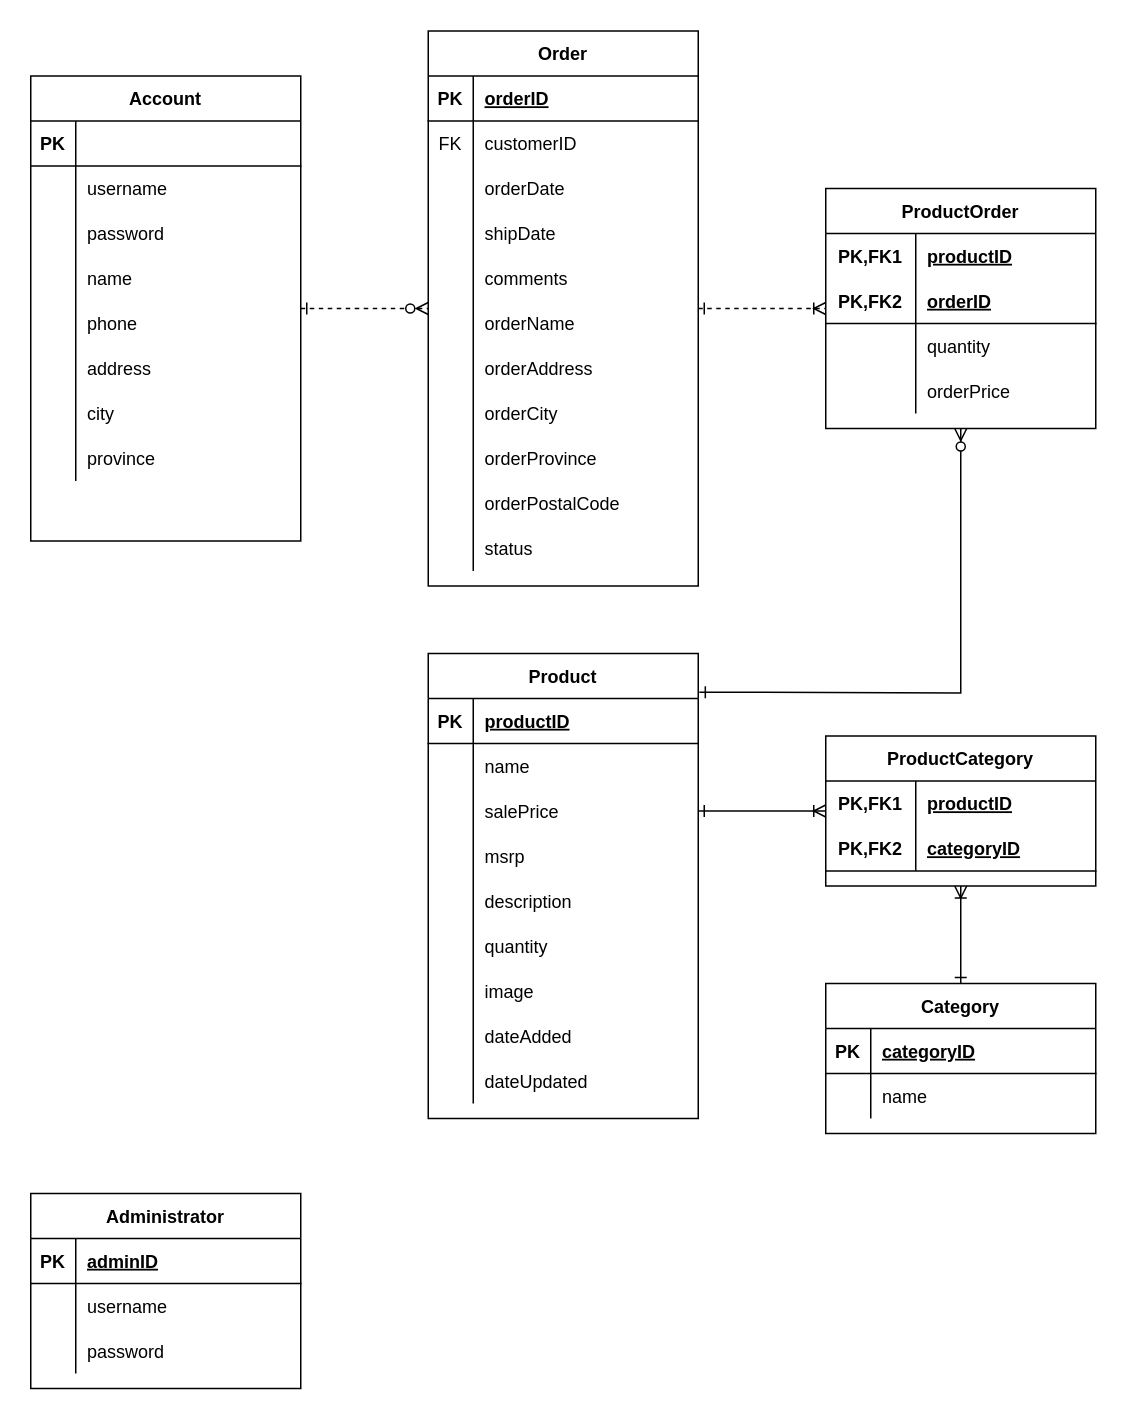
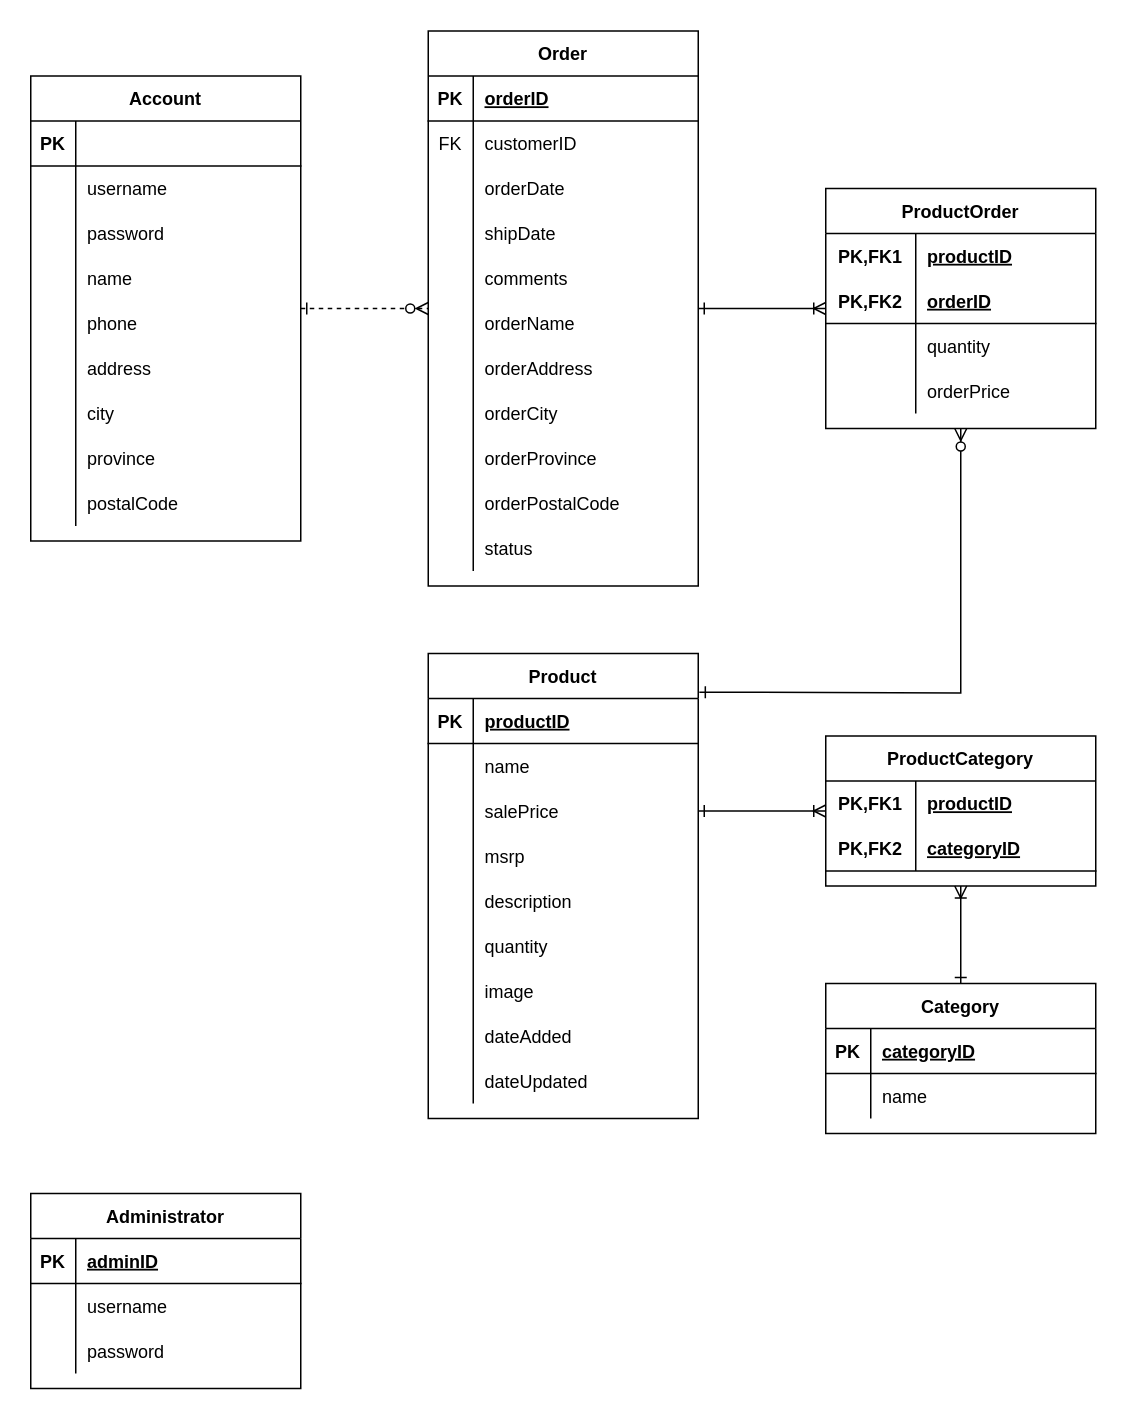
(761, 308) -> (761, 308)
none -> (188, 503)
